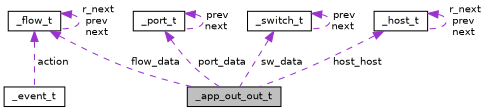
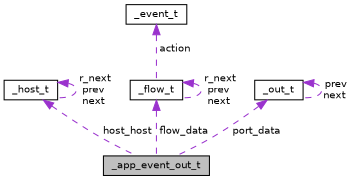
(159, 21) -> (279, 90)
(279, 21) -> none
(34, 64) -> (156, 57)
(234, 97) -> (156, 166)
